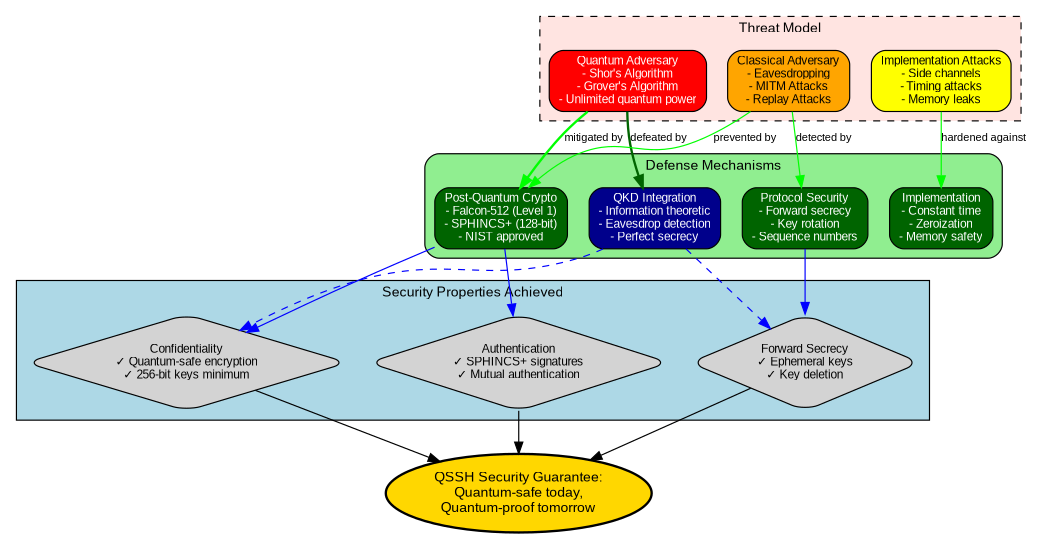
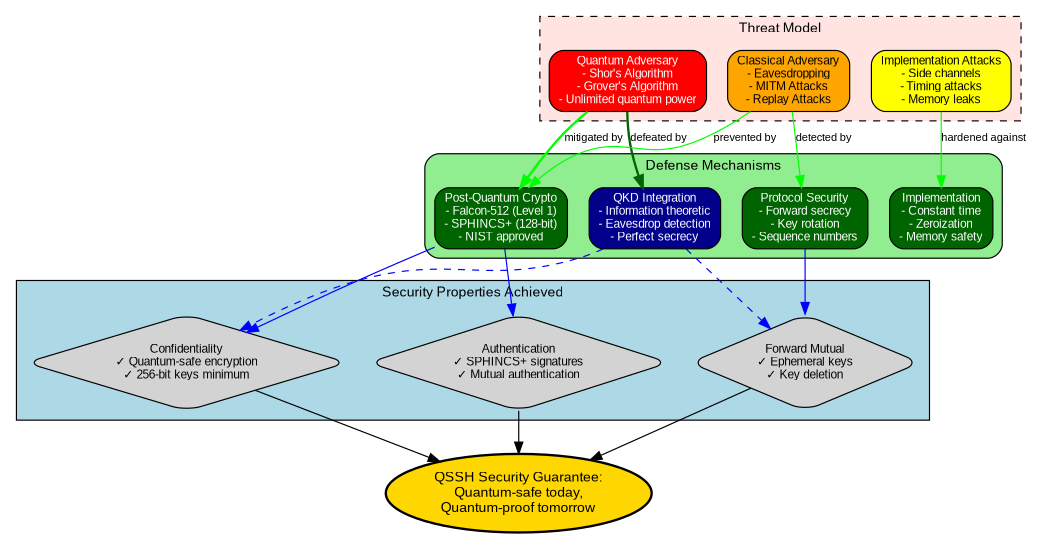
(805, 363) -> (805, 363)
